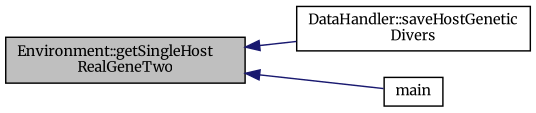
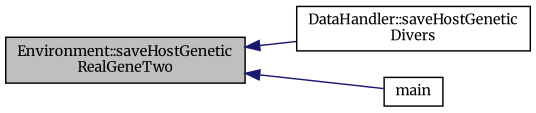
(125, 60) -> (125, 60)
